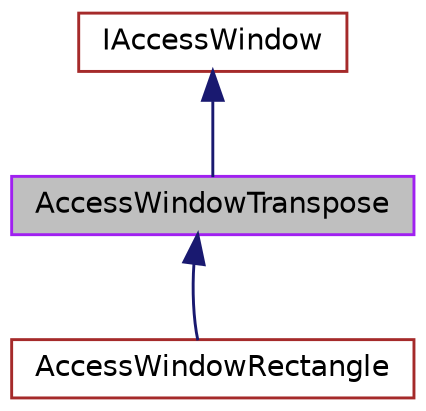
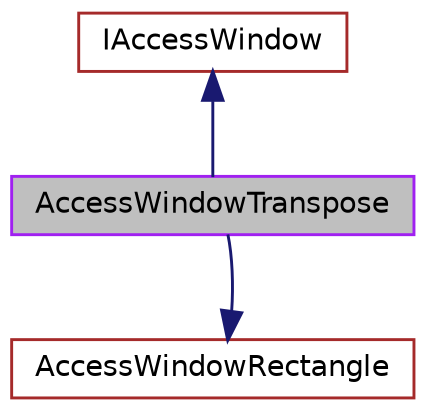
(193, 302) -> (232, 273)
